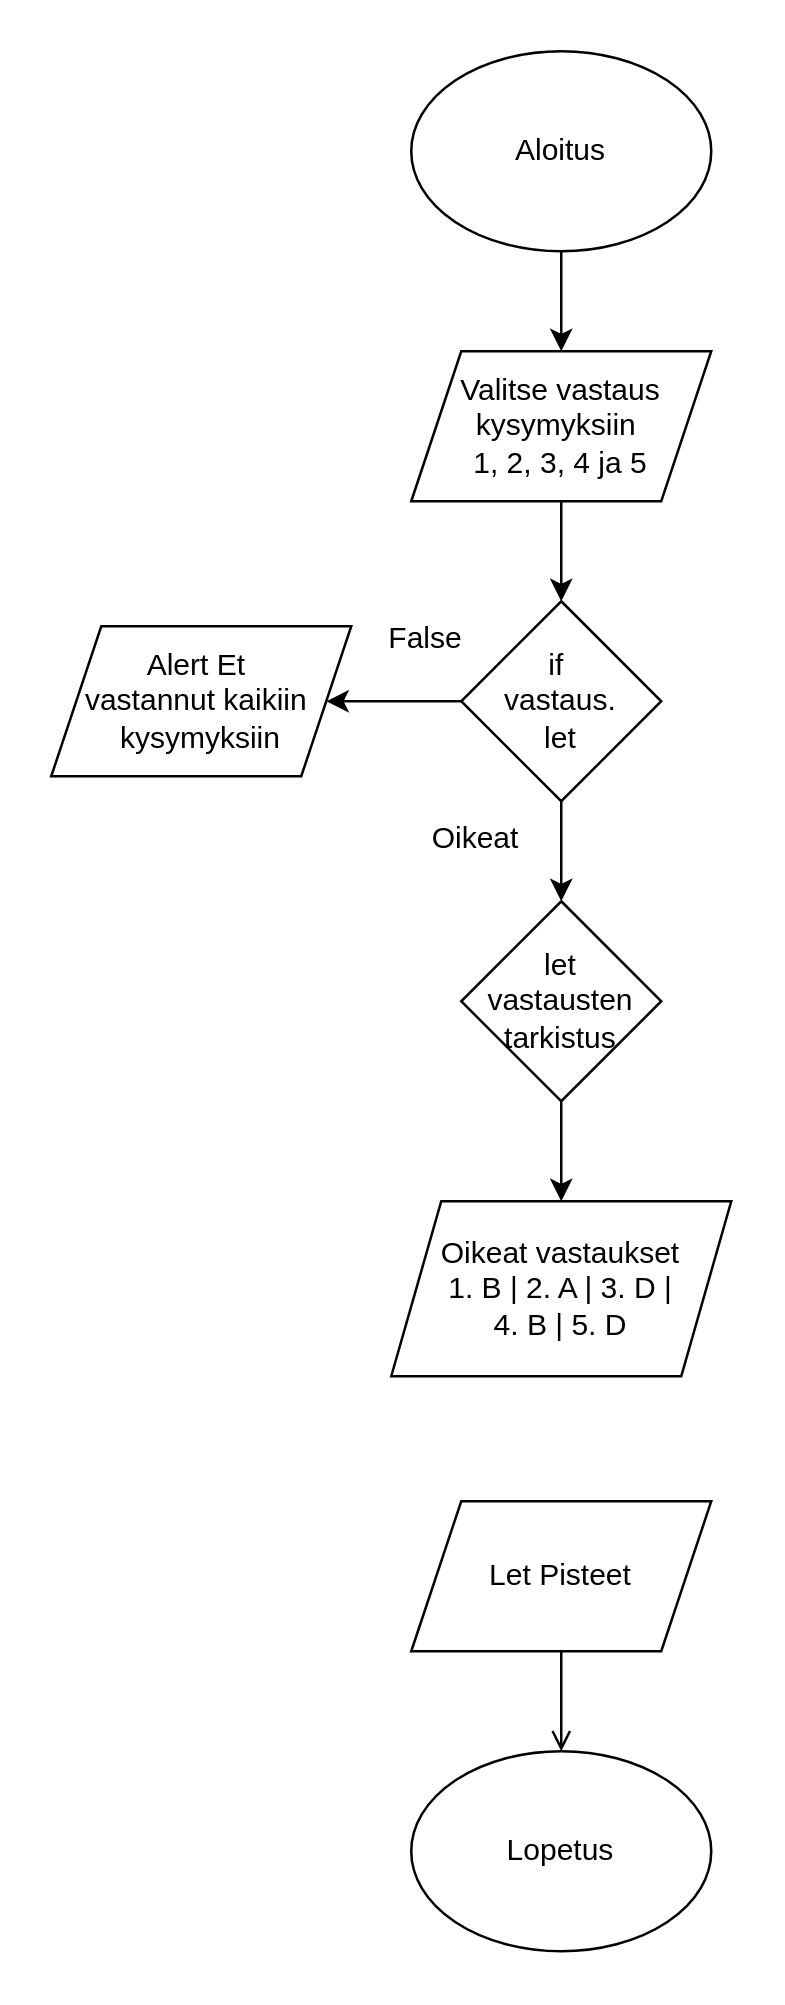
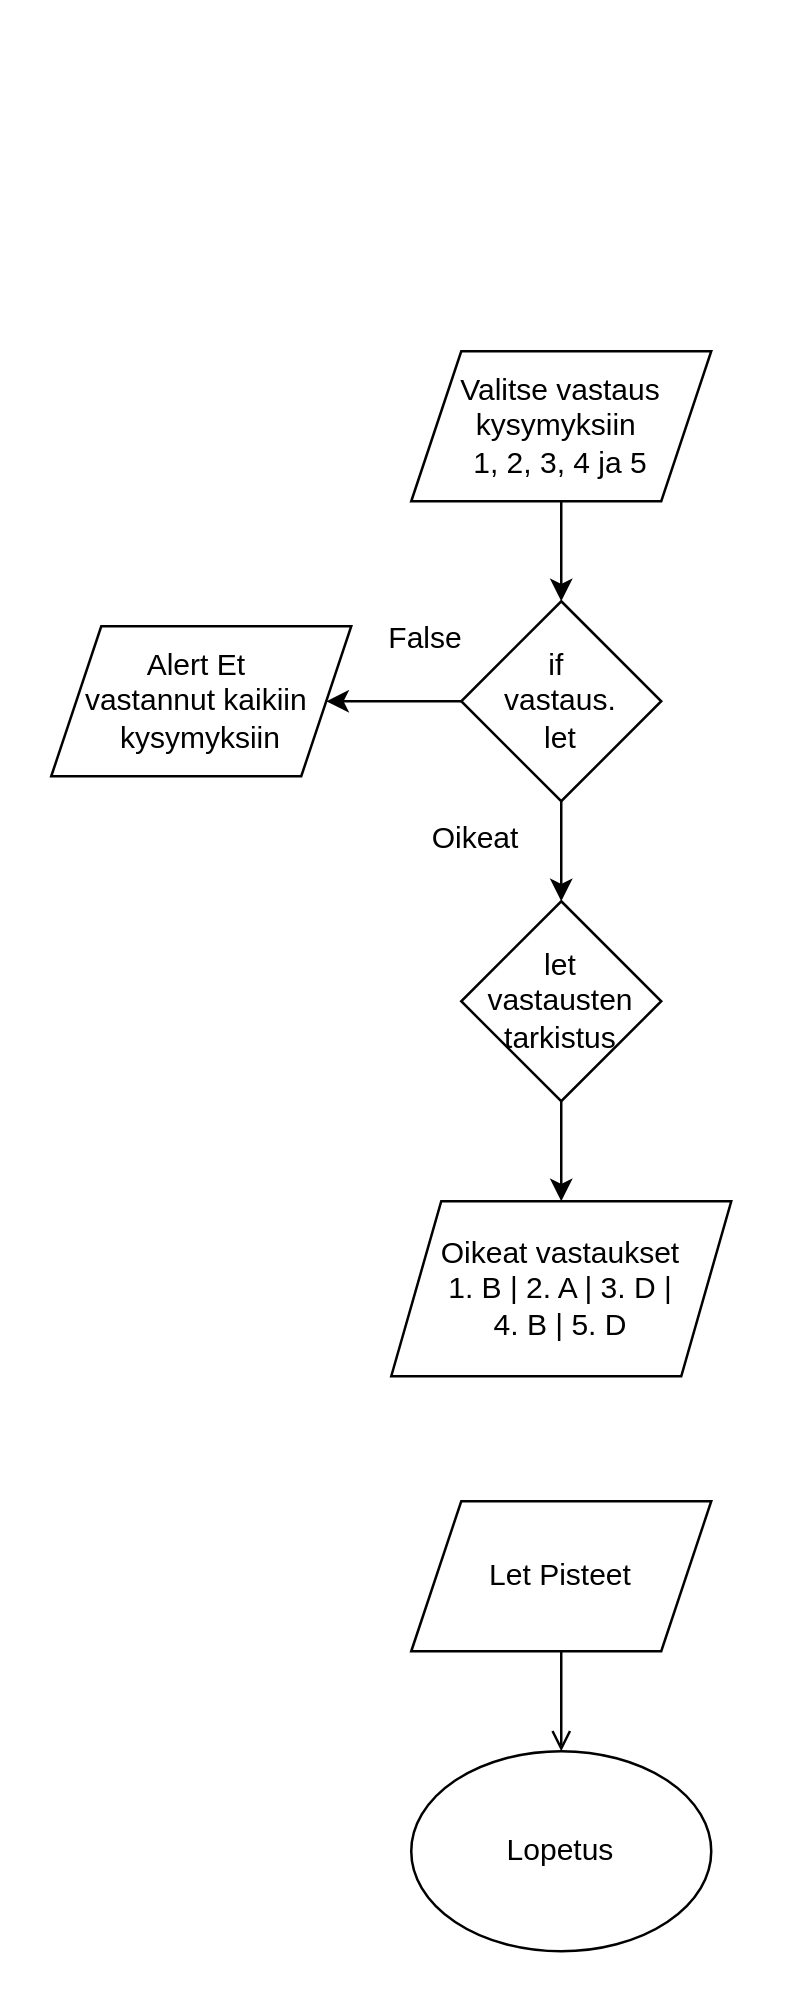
(561, 151) -> none
(561, 293) -> none
